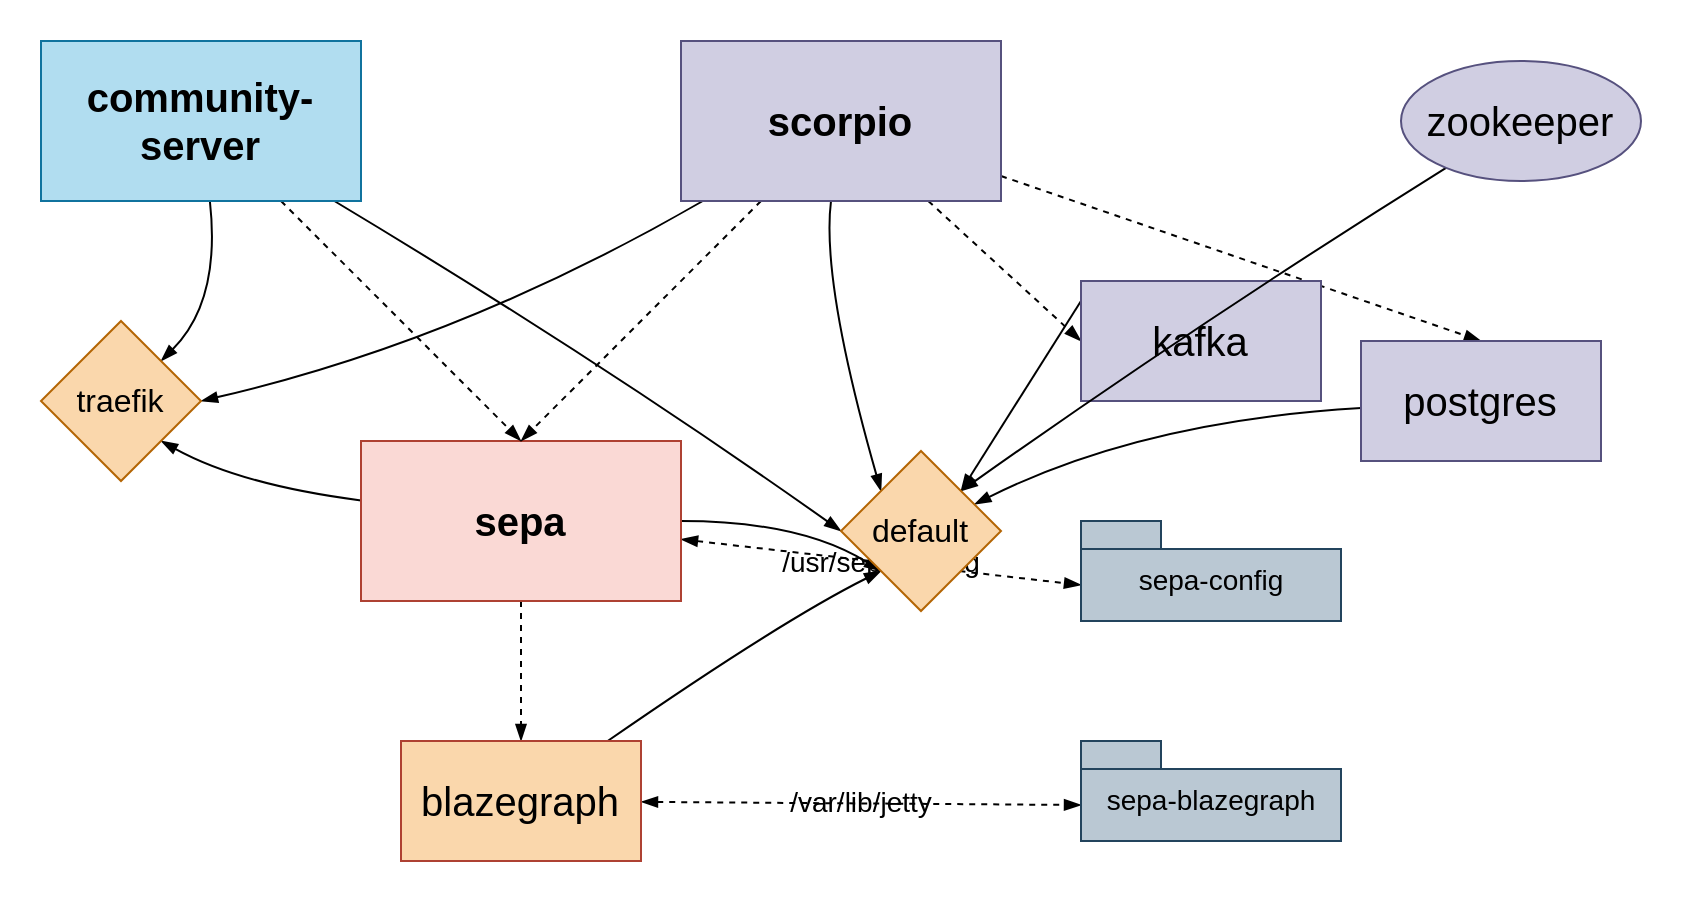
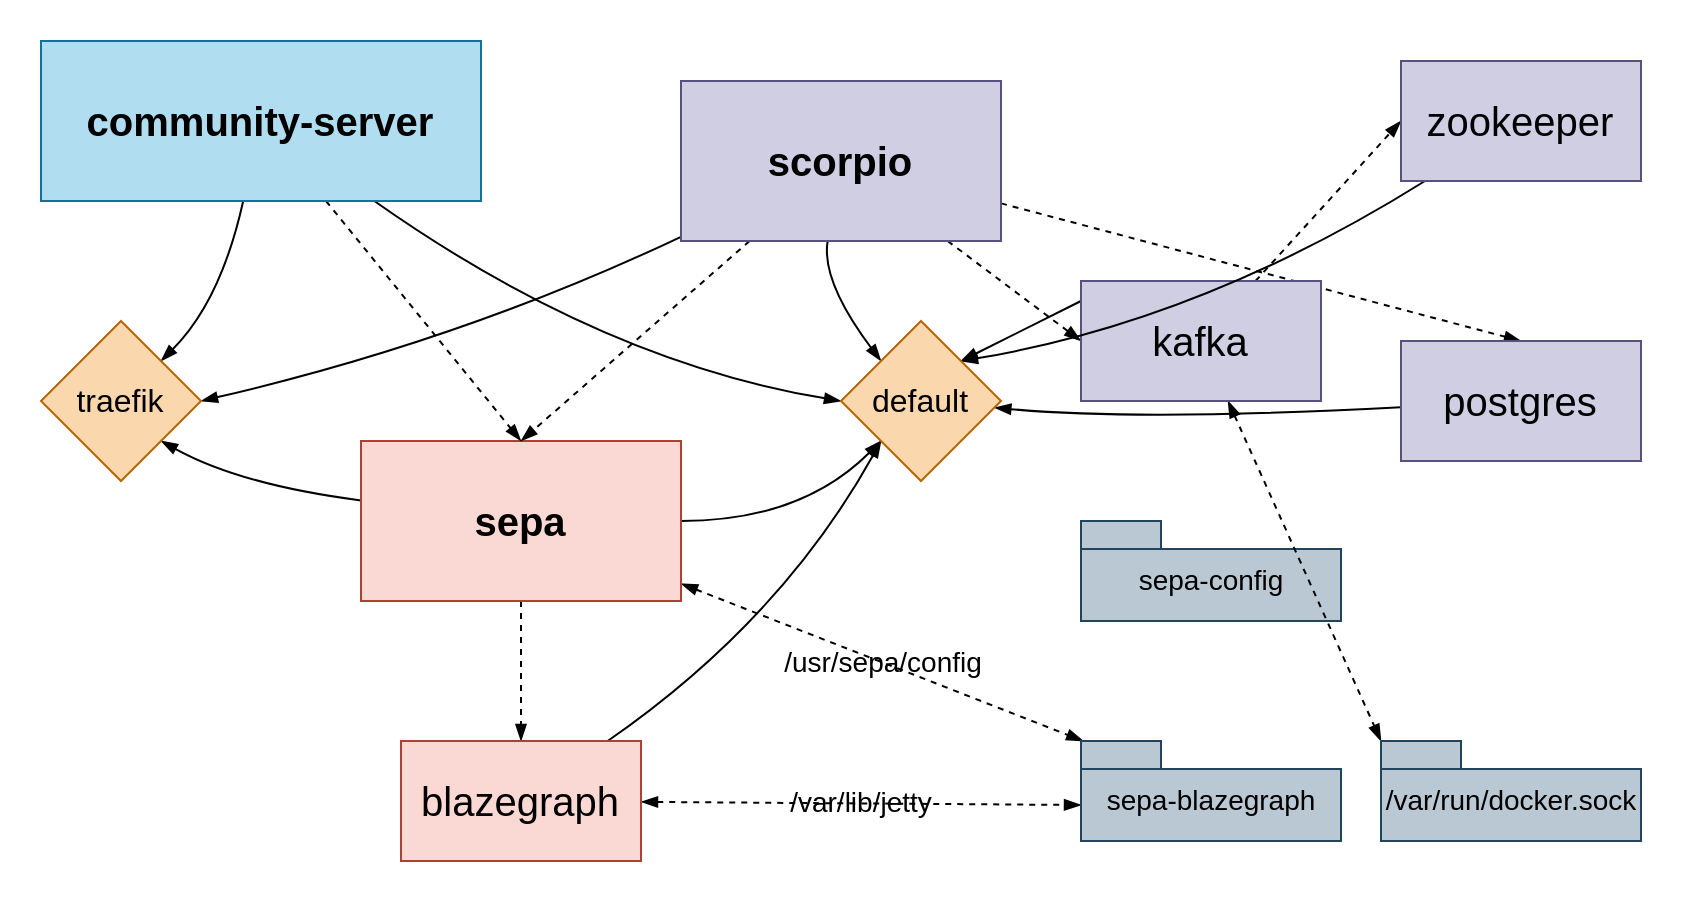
(201, 121) -> (261, 121)
(841, 121) -> (841, 161)
(1521, 121) -> (1521, 121)
none -> (1333, 195)
(1481, 401) -> (1521, 401)
(921, 531) -> (921, 401)
(776, 550) -> (929, 681)
none -> (1305, 572)
none -> (1511, 791)
(521, 801) -> (521, 801)
